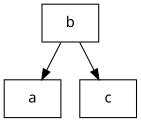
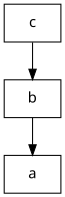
(87, 56) -> (33, 56)
